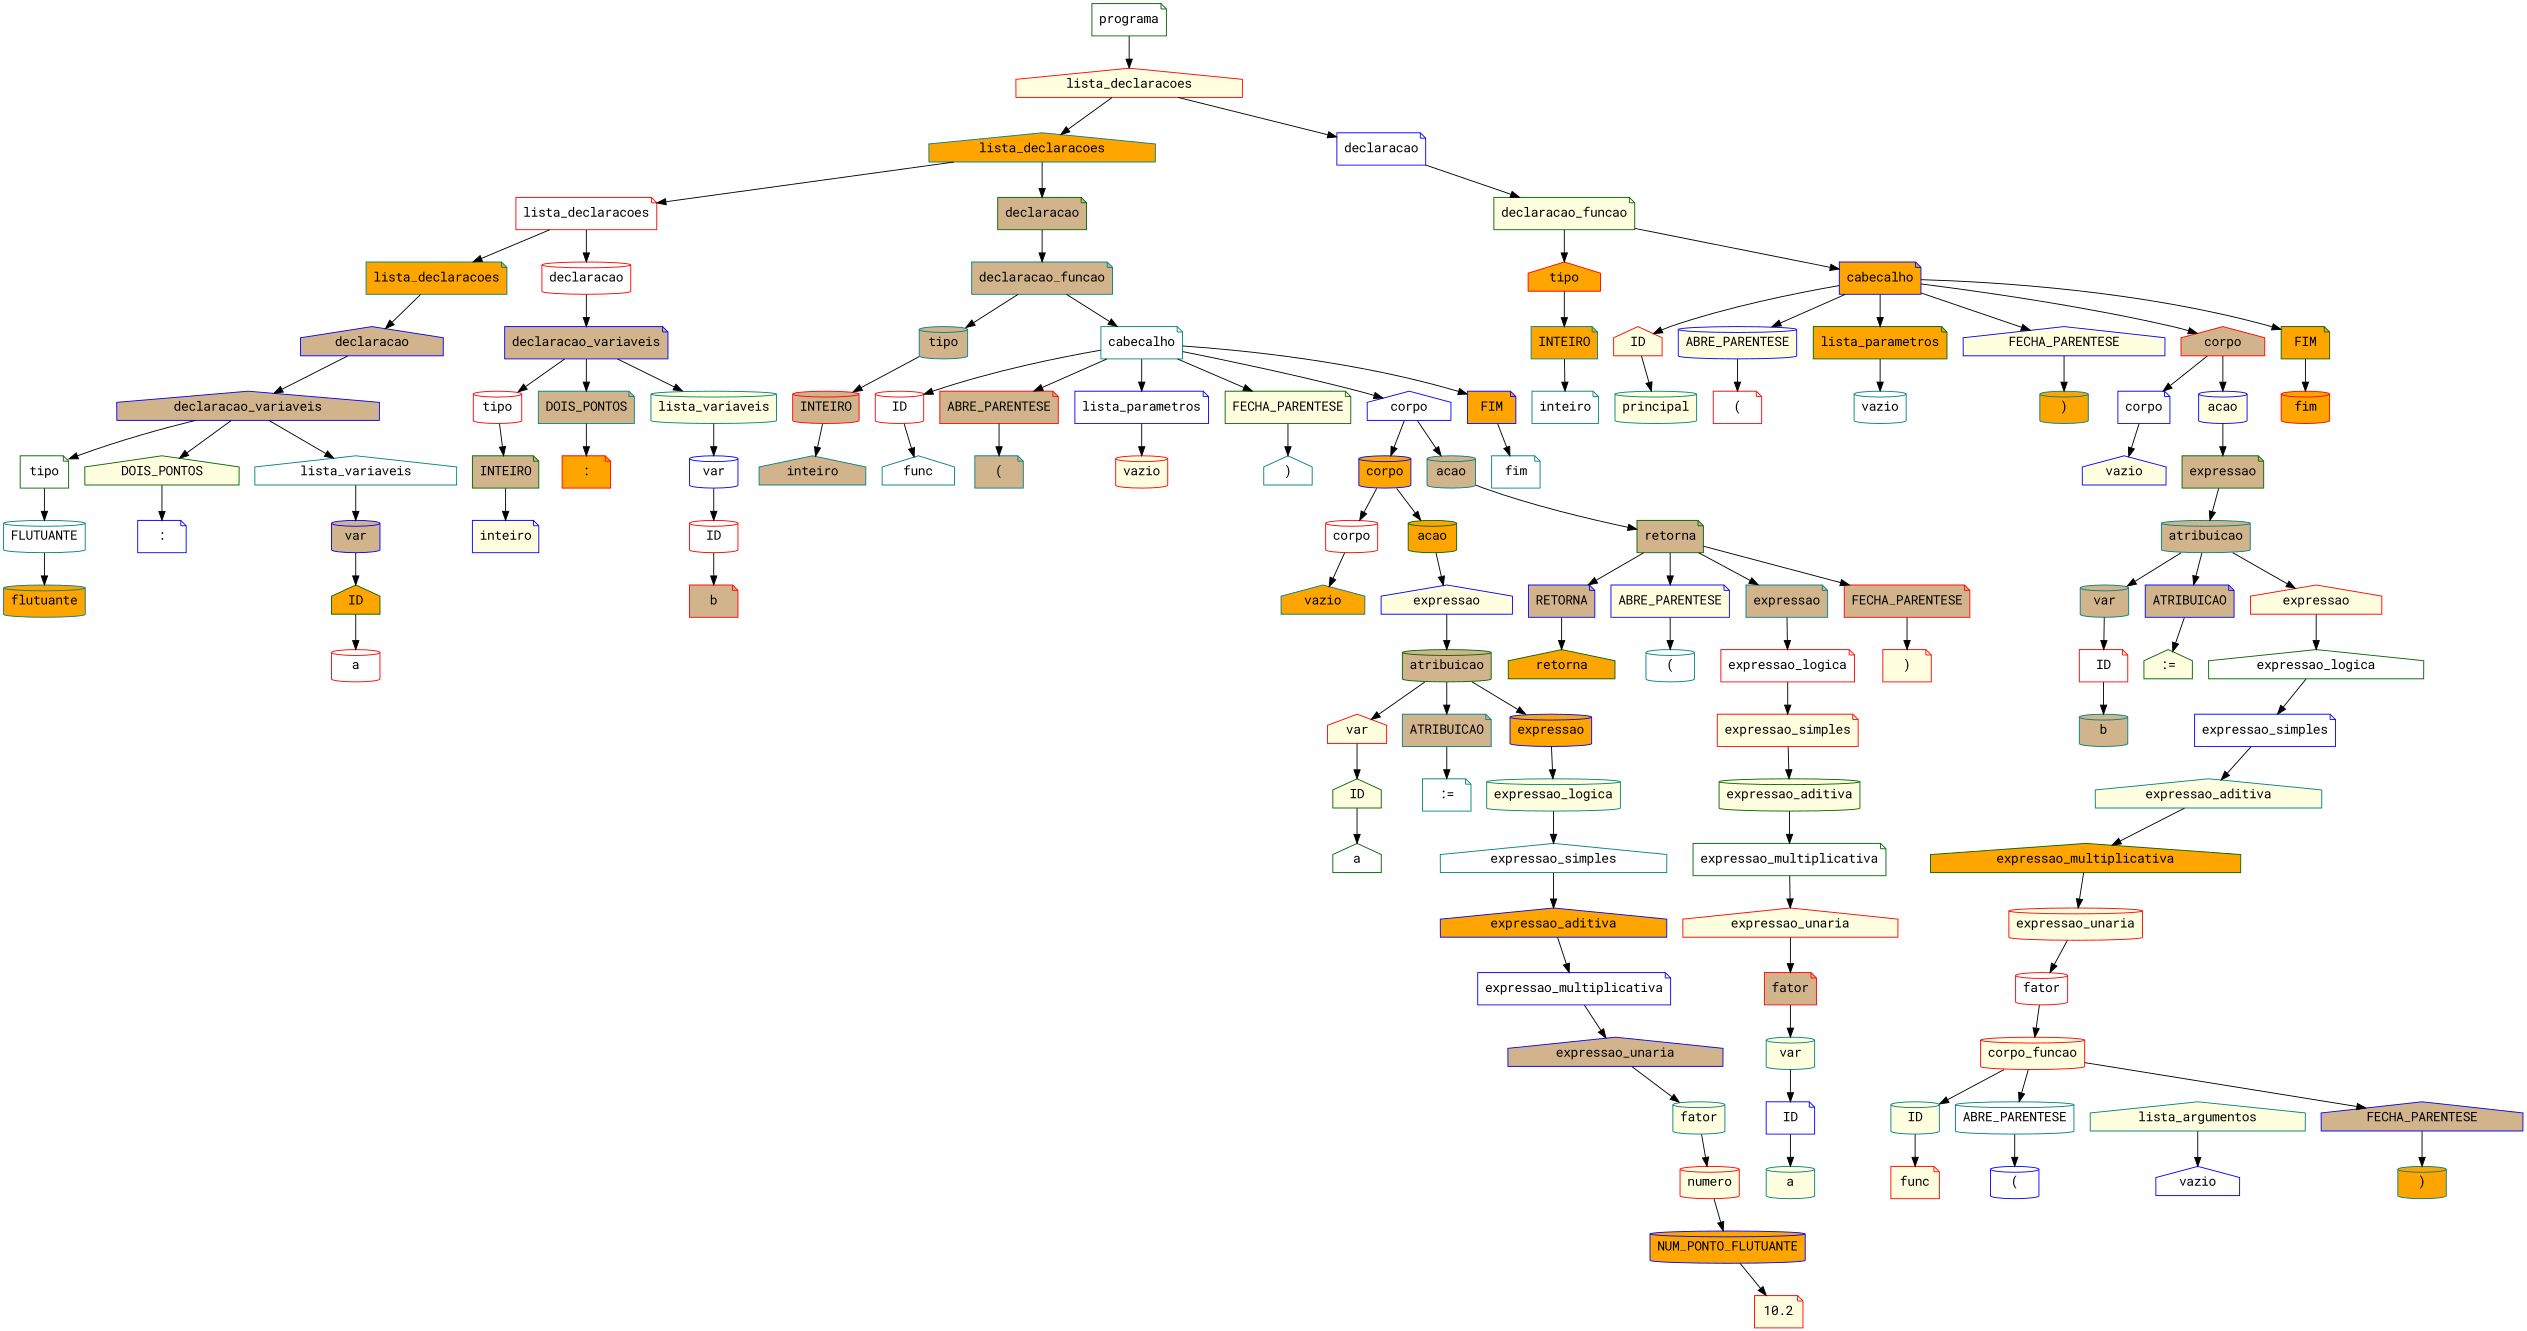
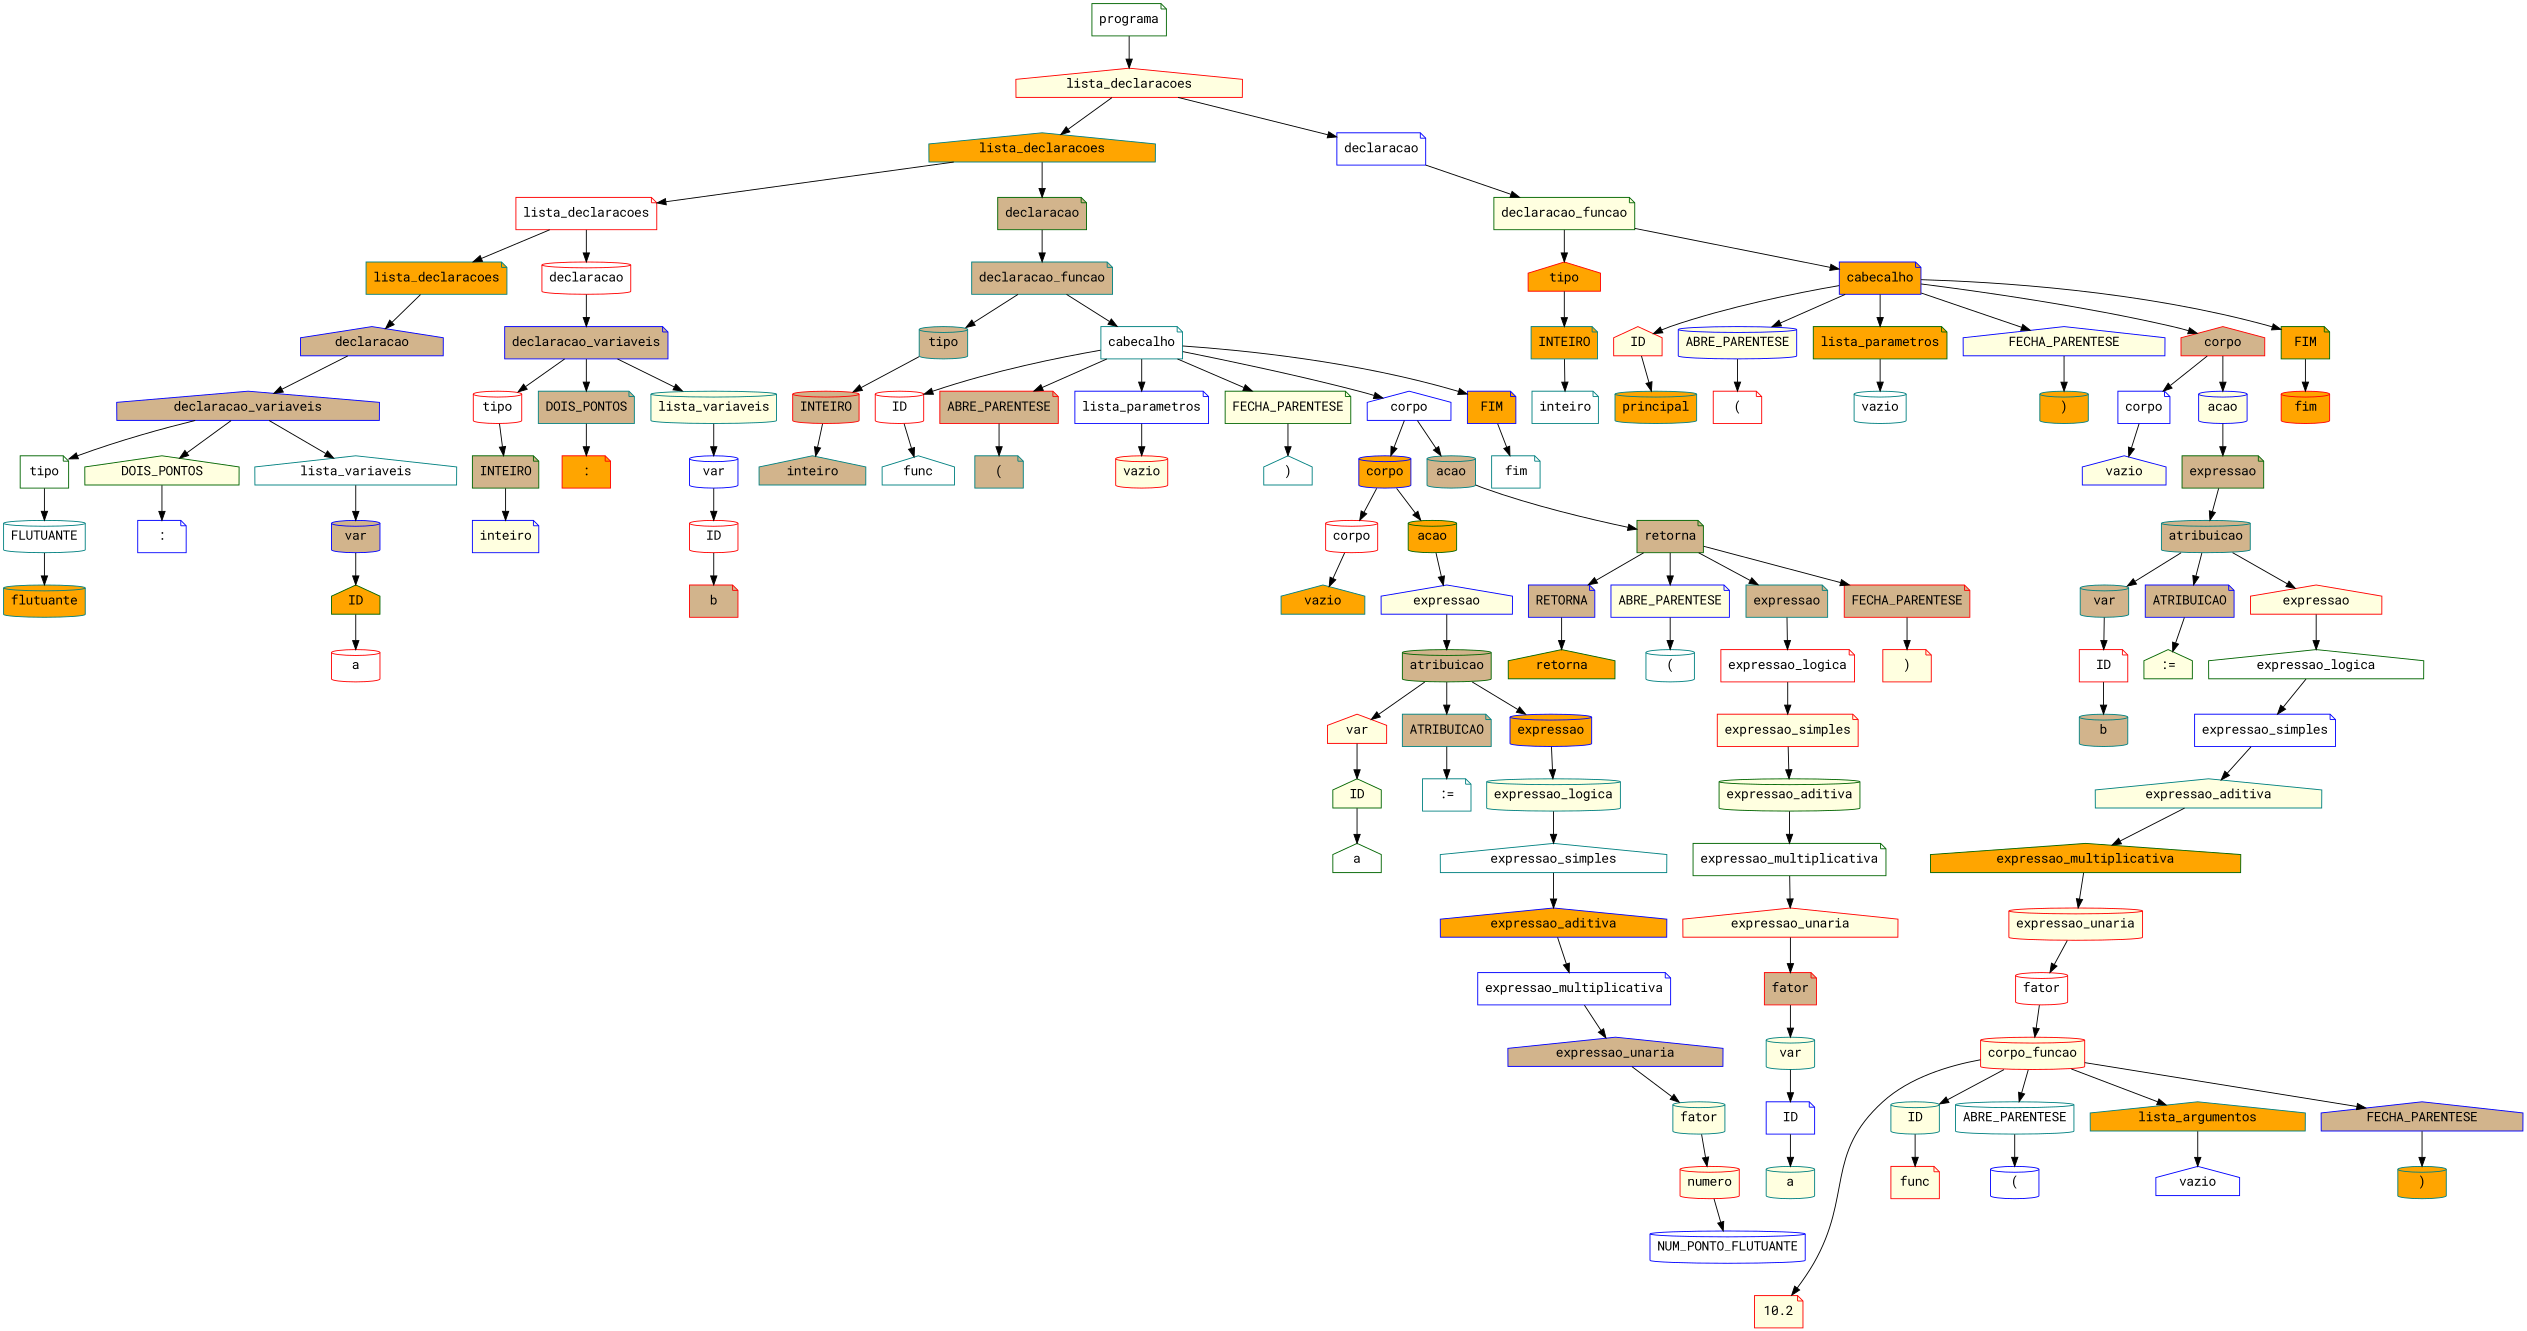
(1656, 407) -> (1656, 407)
none -> (2114, 1085)
(2198, 1118) -> (2198, 1118)
(1728, 1247) -> (1728, 1247)
(1750, 1276) -> (1852, 1142)
